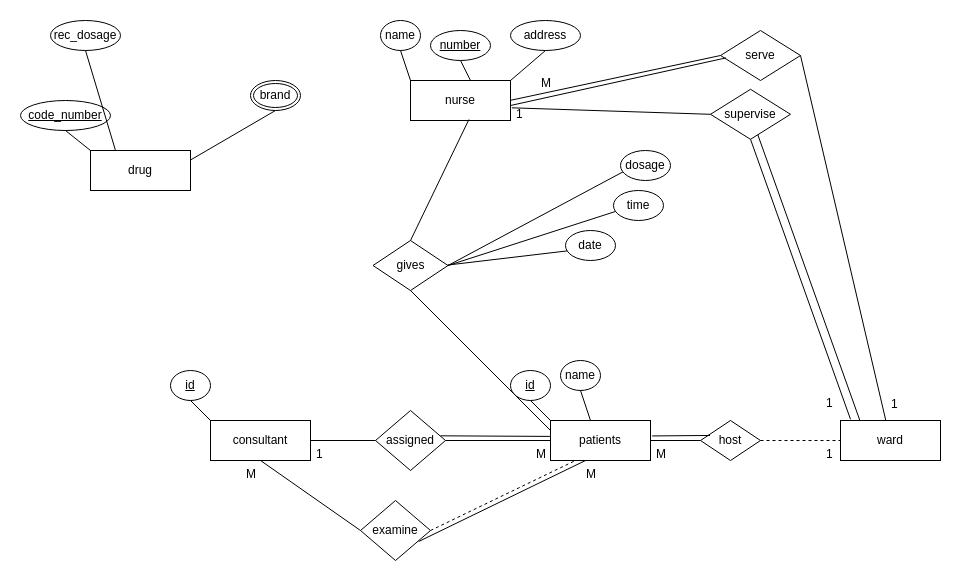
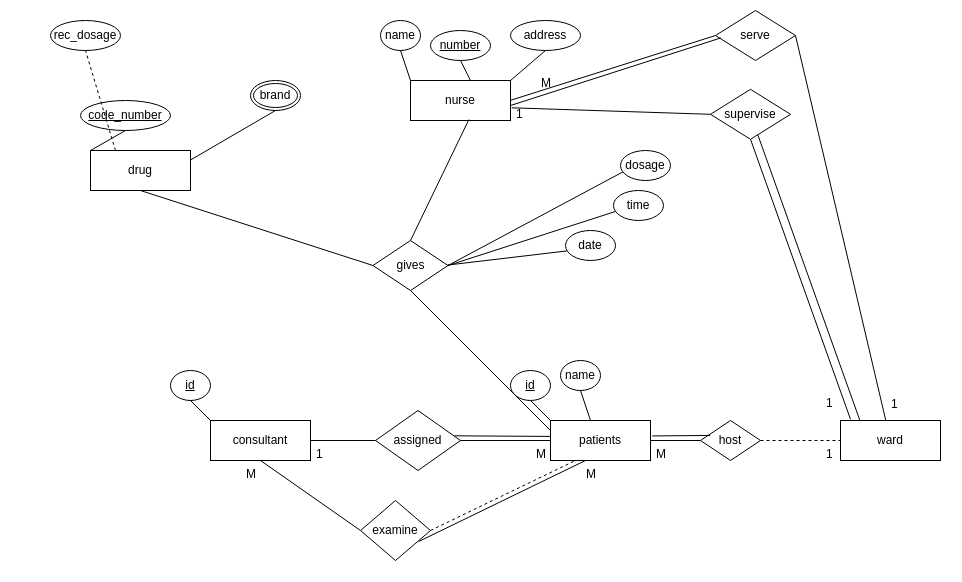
(761, 56) -> (756, 36)
(101, 101) -> (101, 101)
(66, 116) -> (126, 116)
none -> (257, 228)
(411, 441) -> (418, 441)
